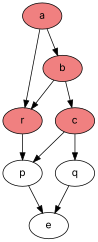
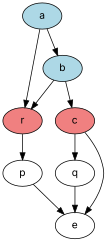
(42, 16) -> (42, 16)
(63, 68) -> (63, 68)
(51, 144) -> (103, 169)
